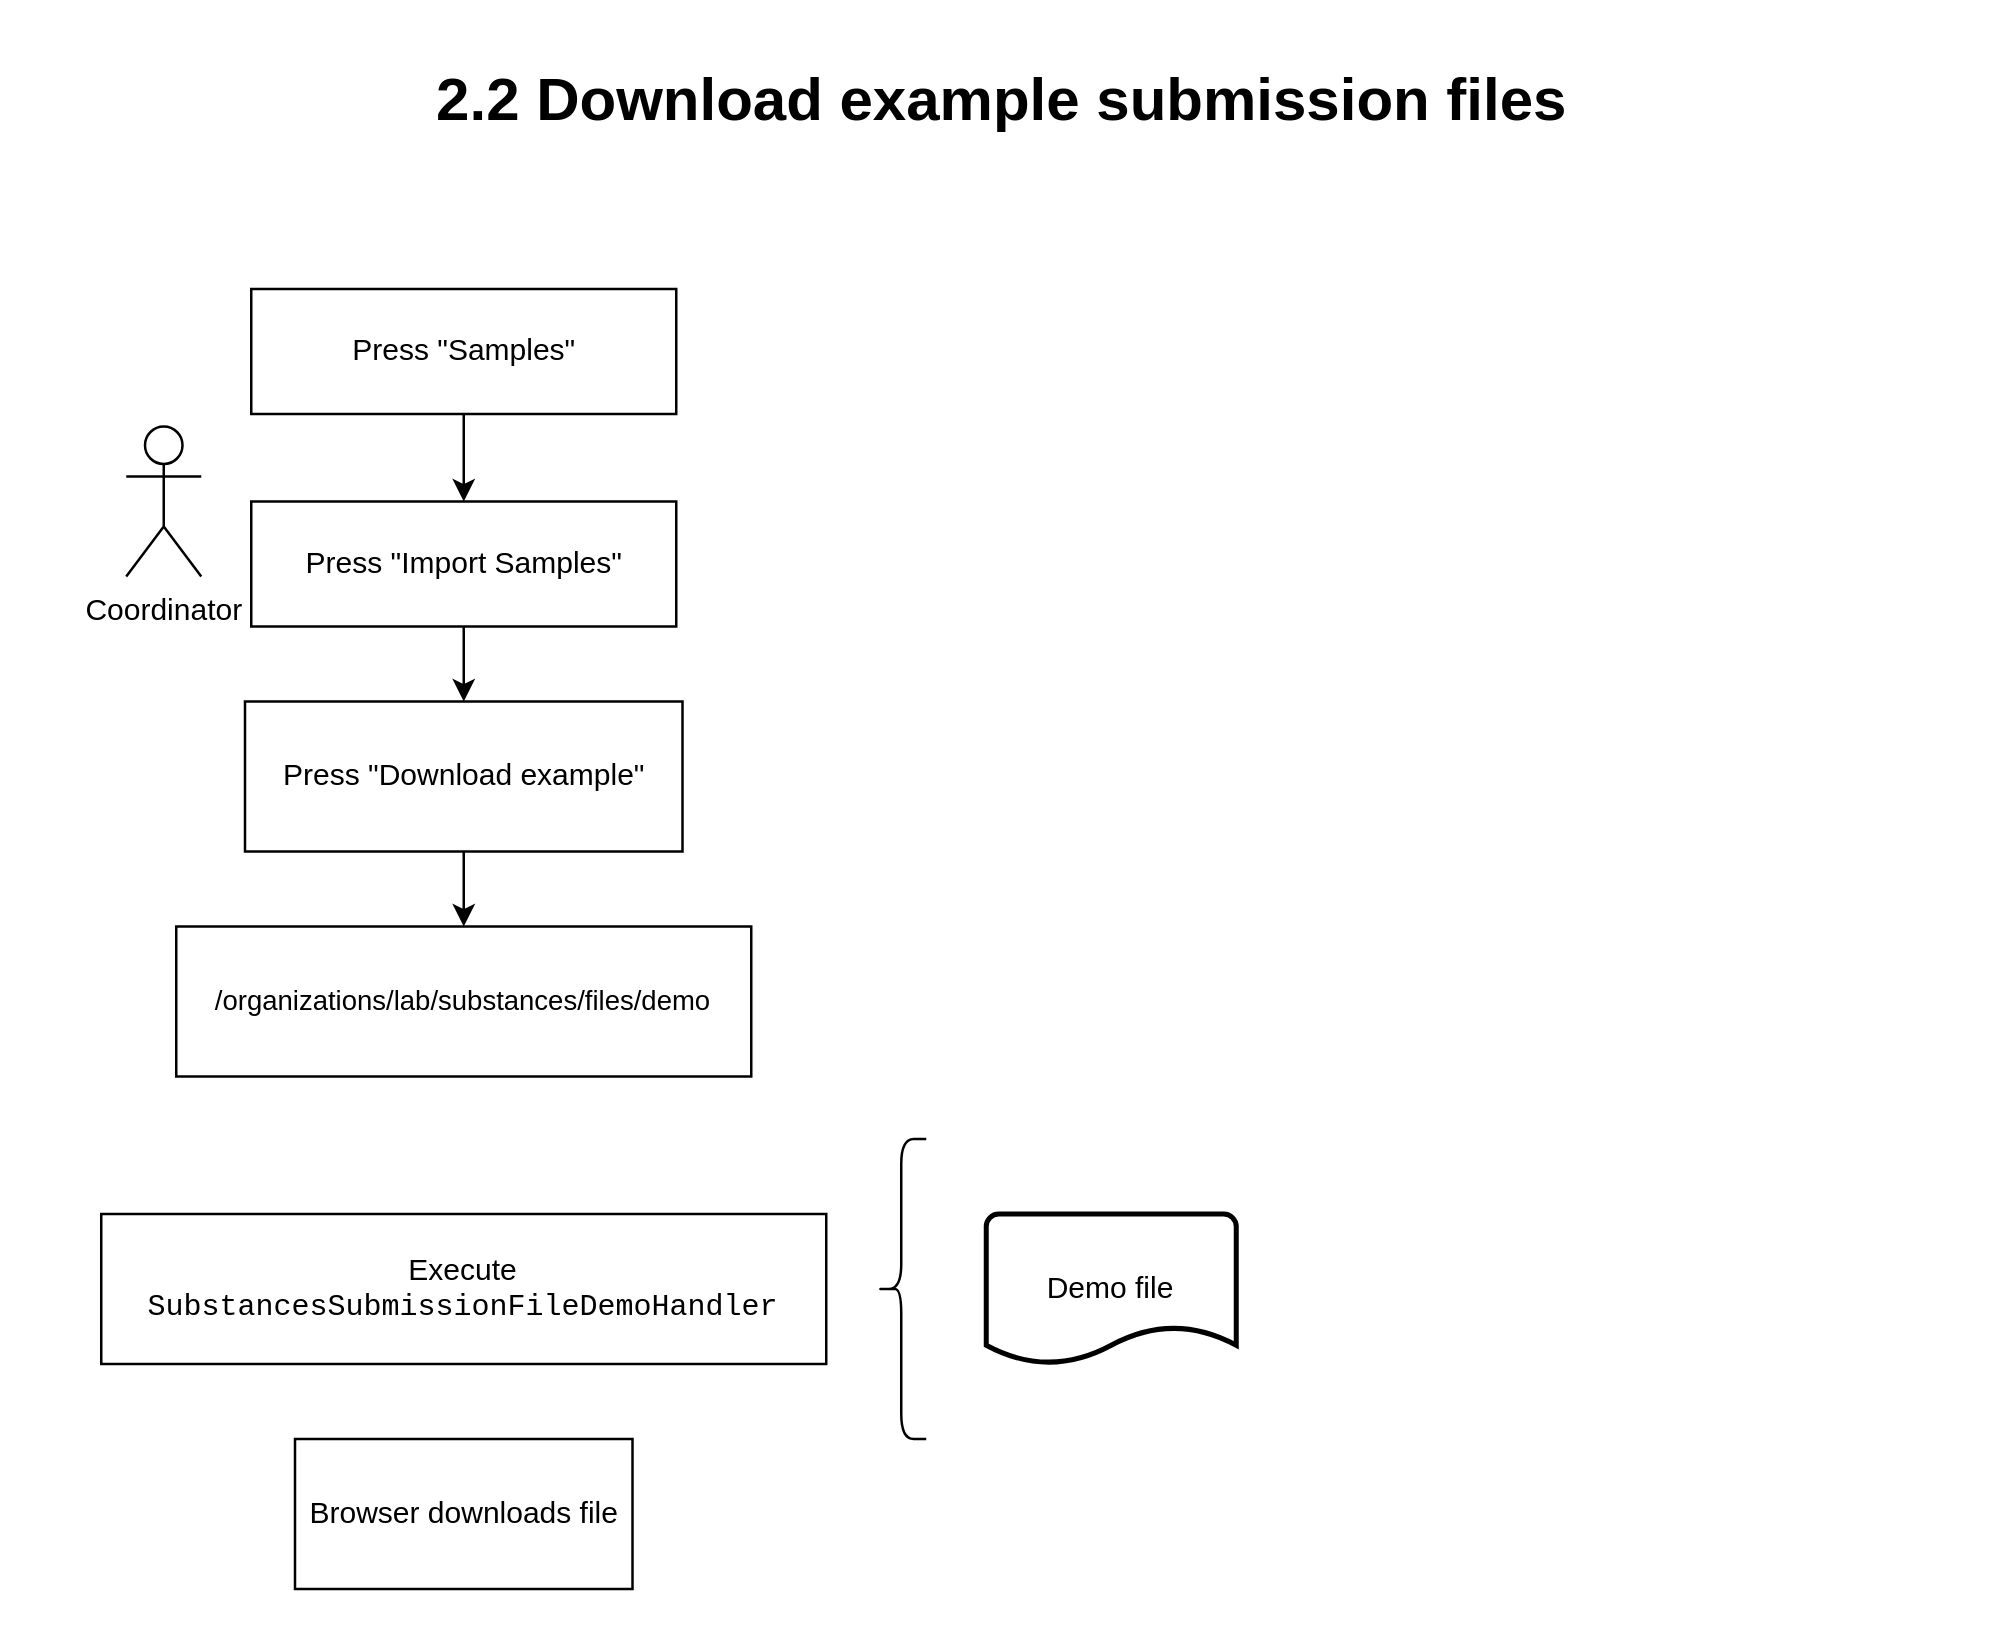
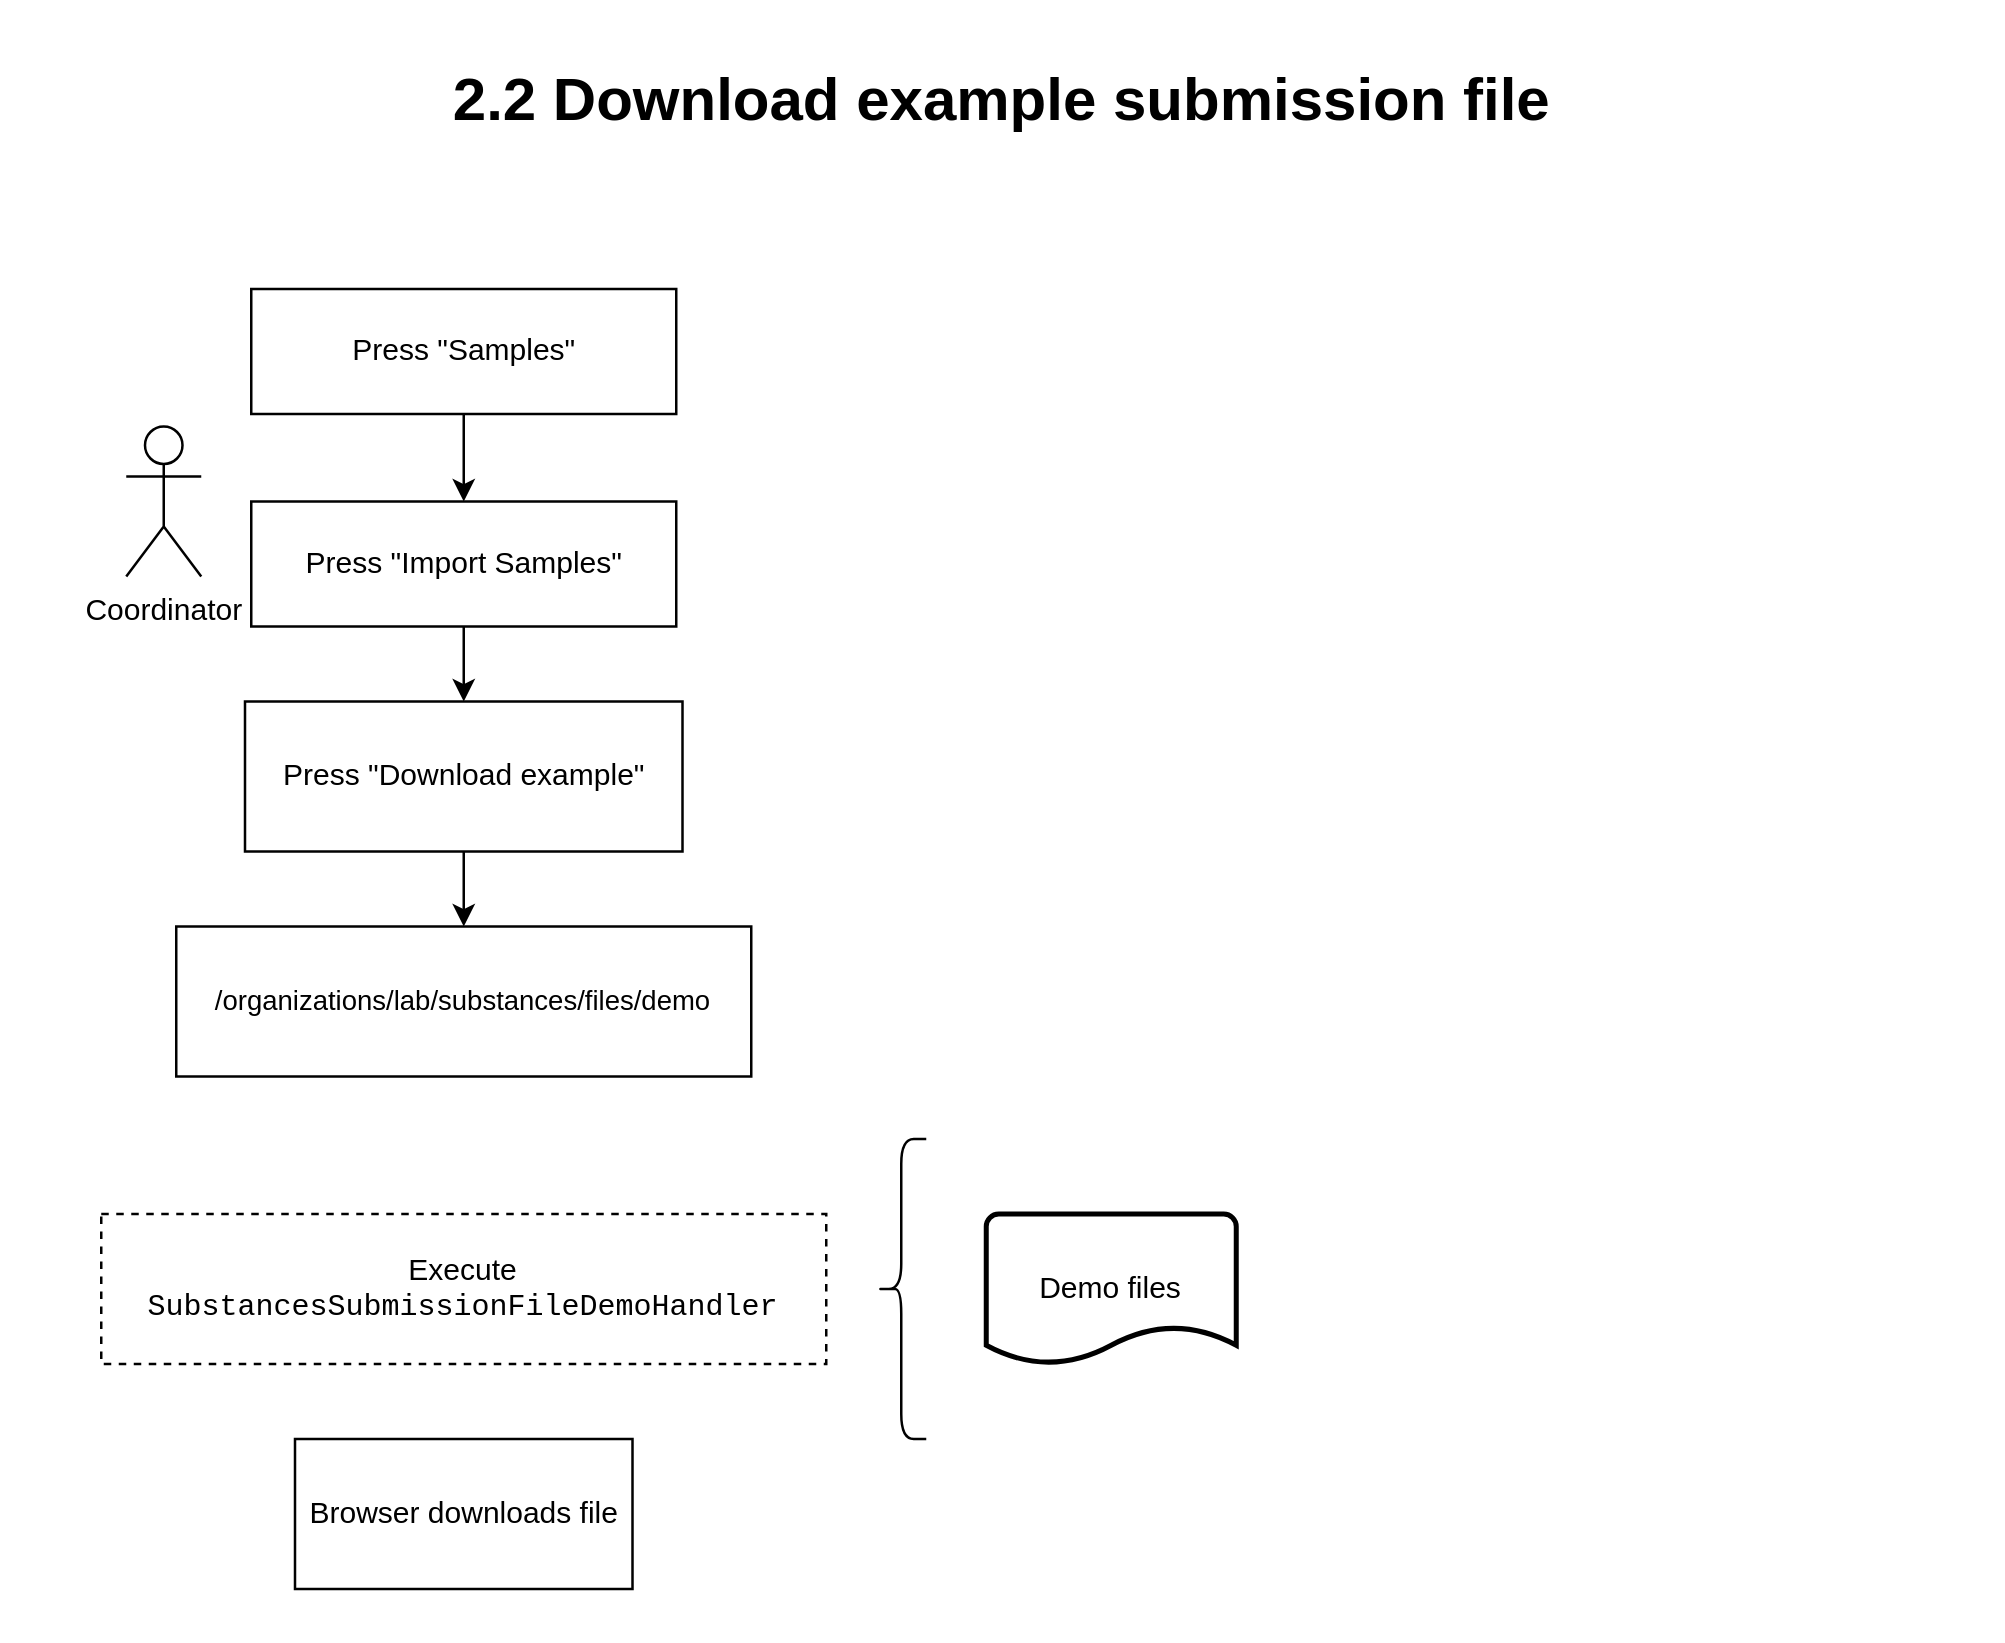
(1003, 101) -> (1003, 101)
(464, 1289) -> (464, 1289)
(1111, 1289) -> (1111, 1289)
